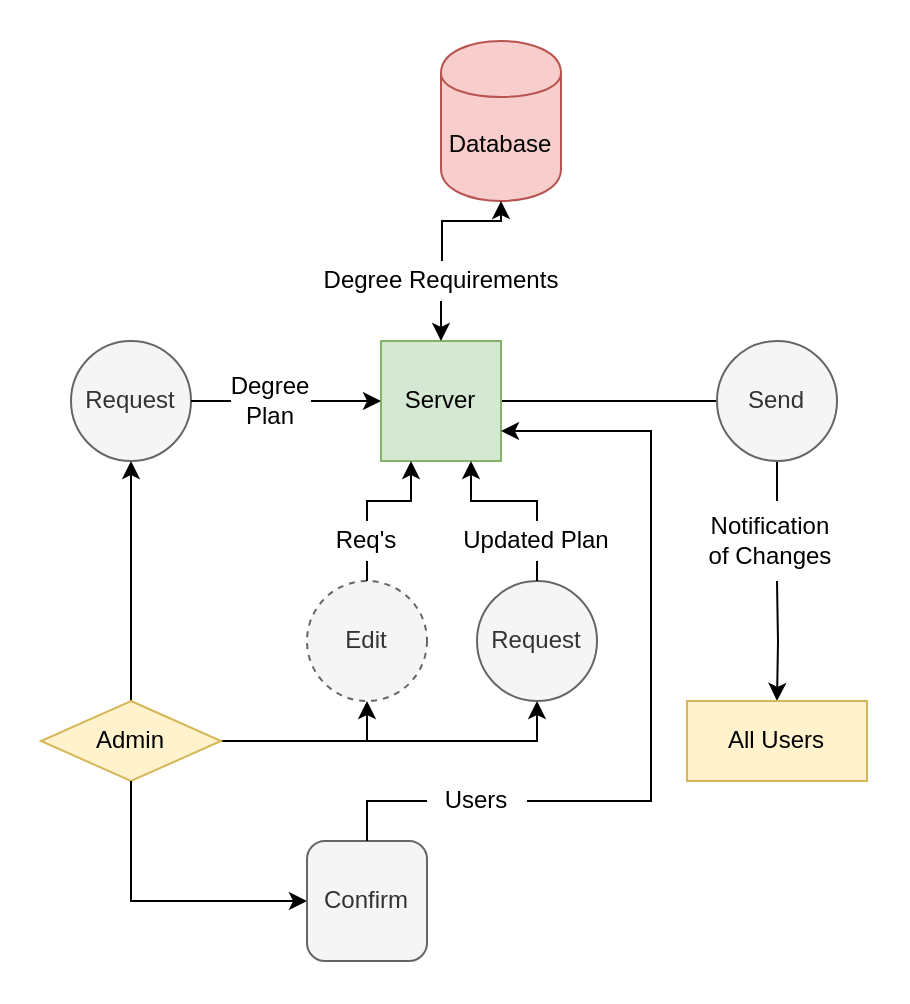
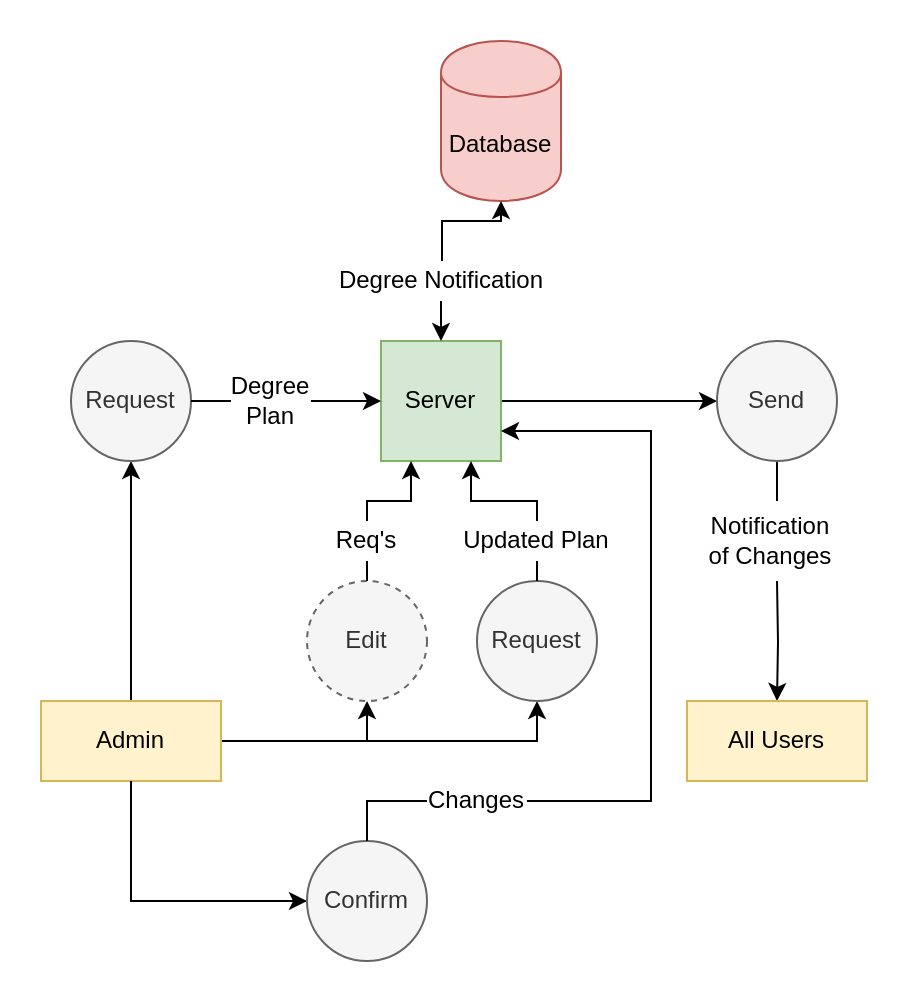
(442, 281) -> (442, 281)
(707, 401) -> (702, 401)
(131, 741) -> (131, 741)
(477, 801) -> (477, 801)
(367, 901) -> (367, 901)
